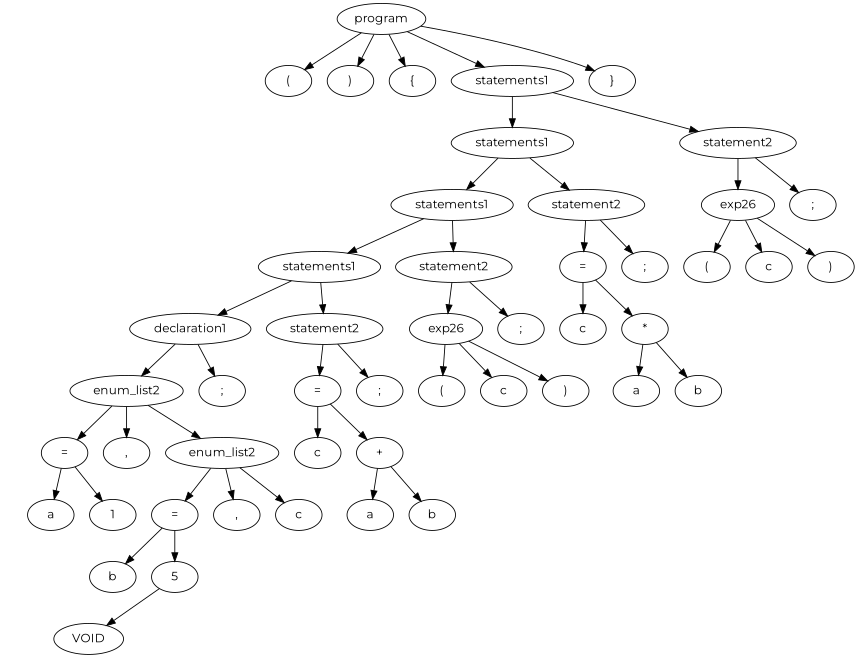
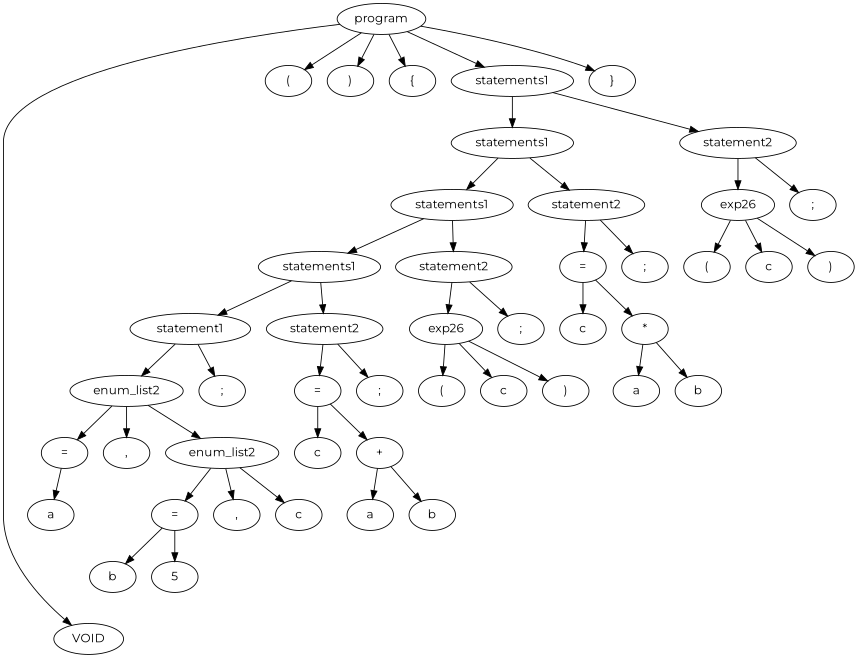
(190, 329) -> (190, 329)
(113, 515) -> none
(137, 604) -> (3, 206)
